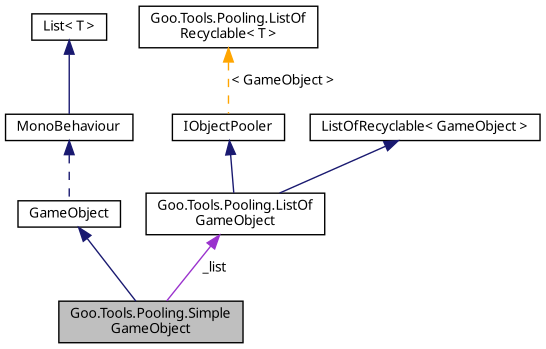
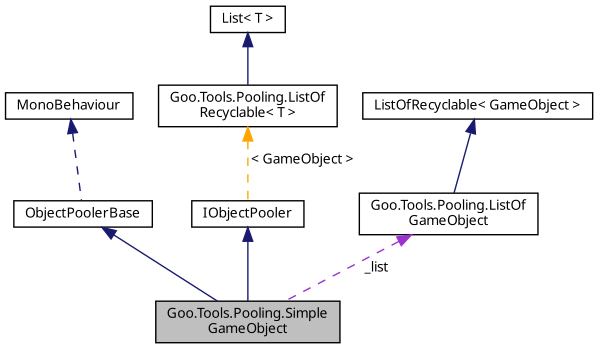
(69, 84) -> (248, 66)
(232, 174) -> (248, 271)
(69, 214) -> (83, 214)
(189, 273) -> (342, 271)
